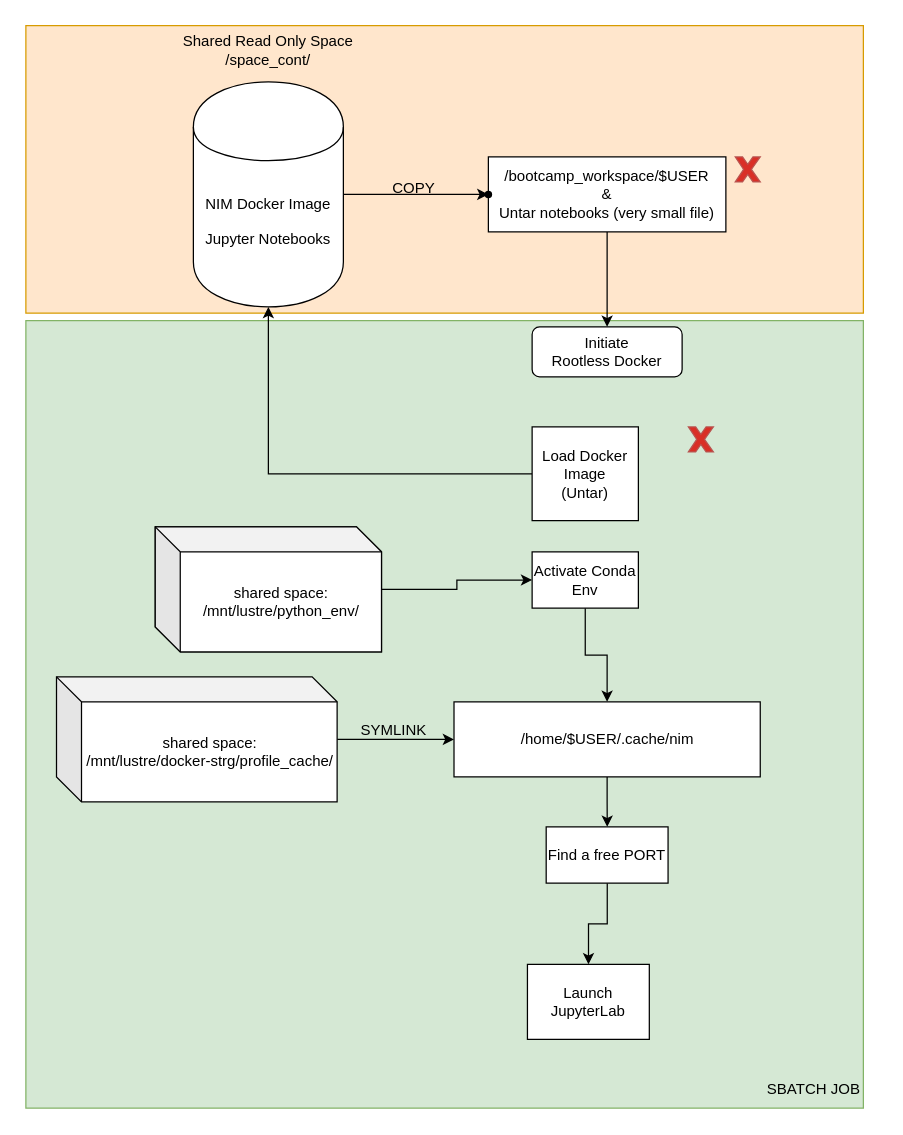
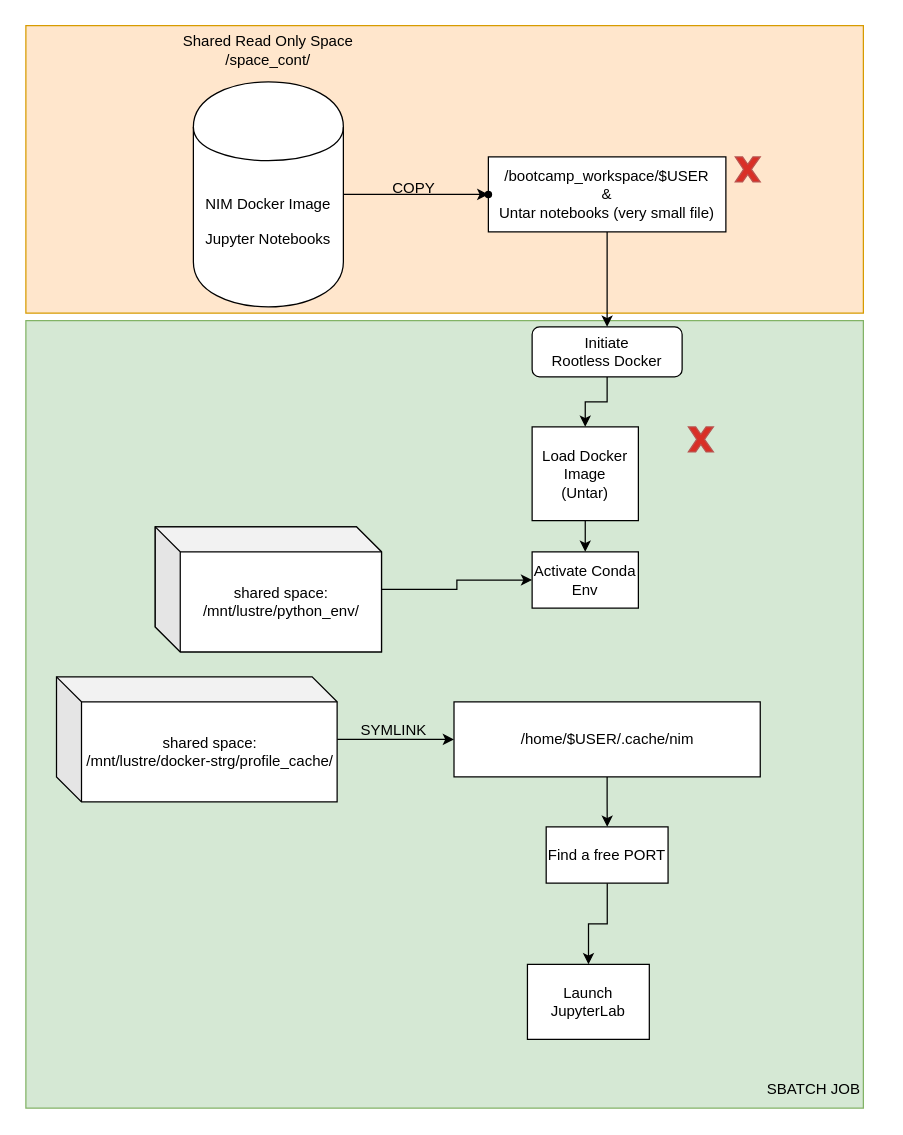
none -> (601, 402)
(321, 474) -> (585, 540)
(591, 655) -> none
